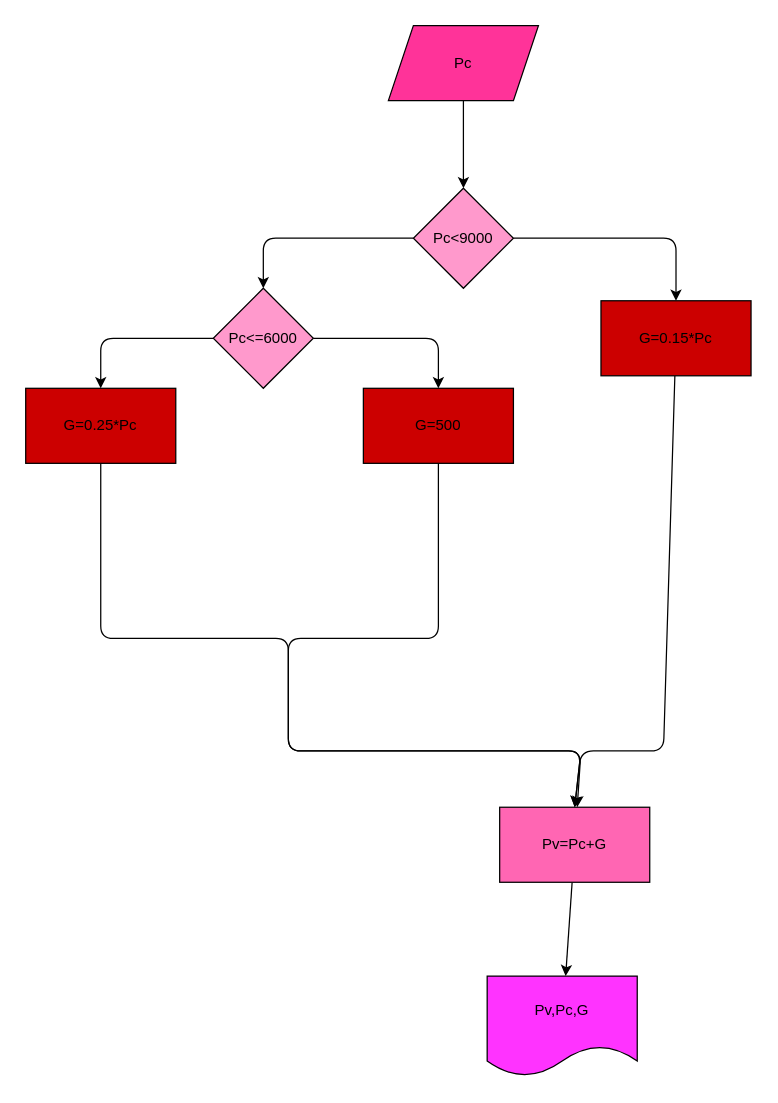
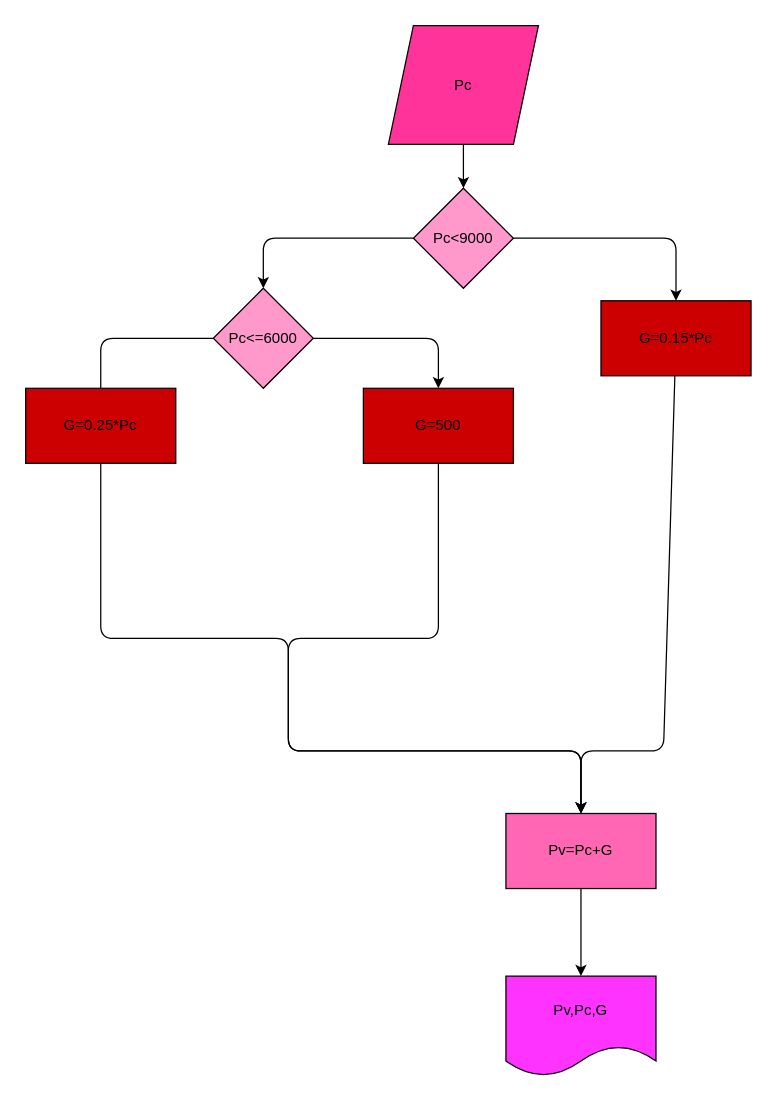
(463, 63) -> (463, 85)
(101, 378) -> (101, 381)
(574, 844) -> (581, 851)
(562, 1026) -> (581, 1026)
